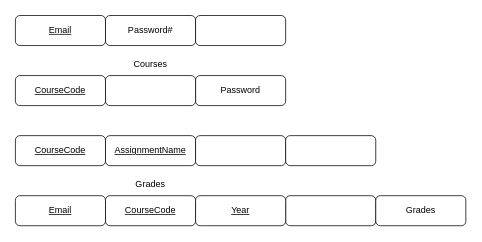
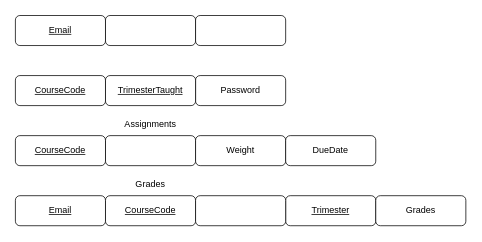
(150, 30) -> none
(150, 64) -> none
none -> (150, 90)
none -> (150, 124)
(150, 150) -> none
none -> (240, 150)
none -> (330, 150)
(240, 210) -> none
none -> (330, 210)
